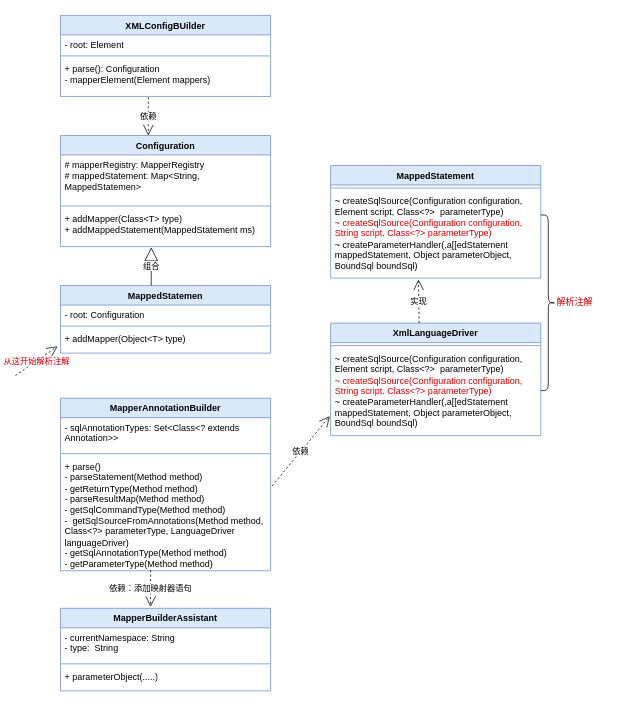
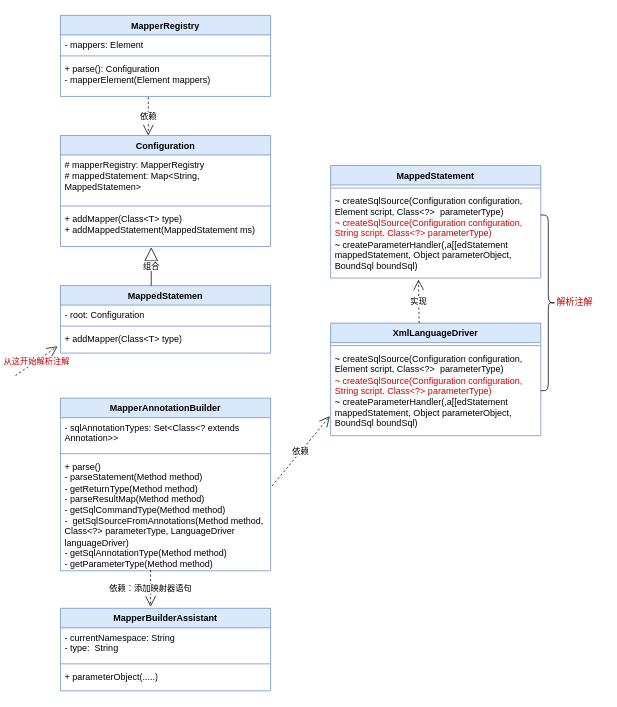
(165, 26) -> (165, 26)
(98, 46) -> (106, 46)
(131, 340) -> (127, 340)
